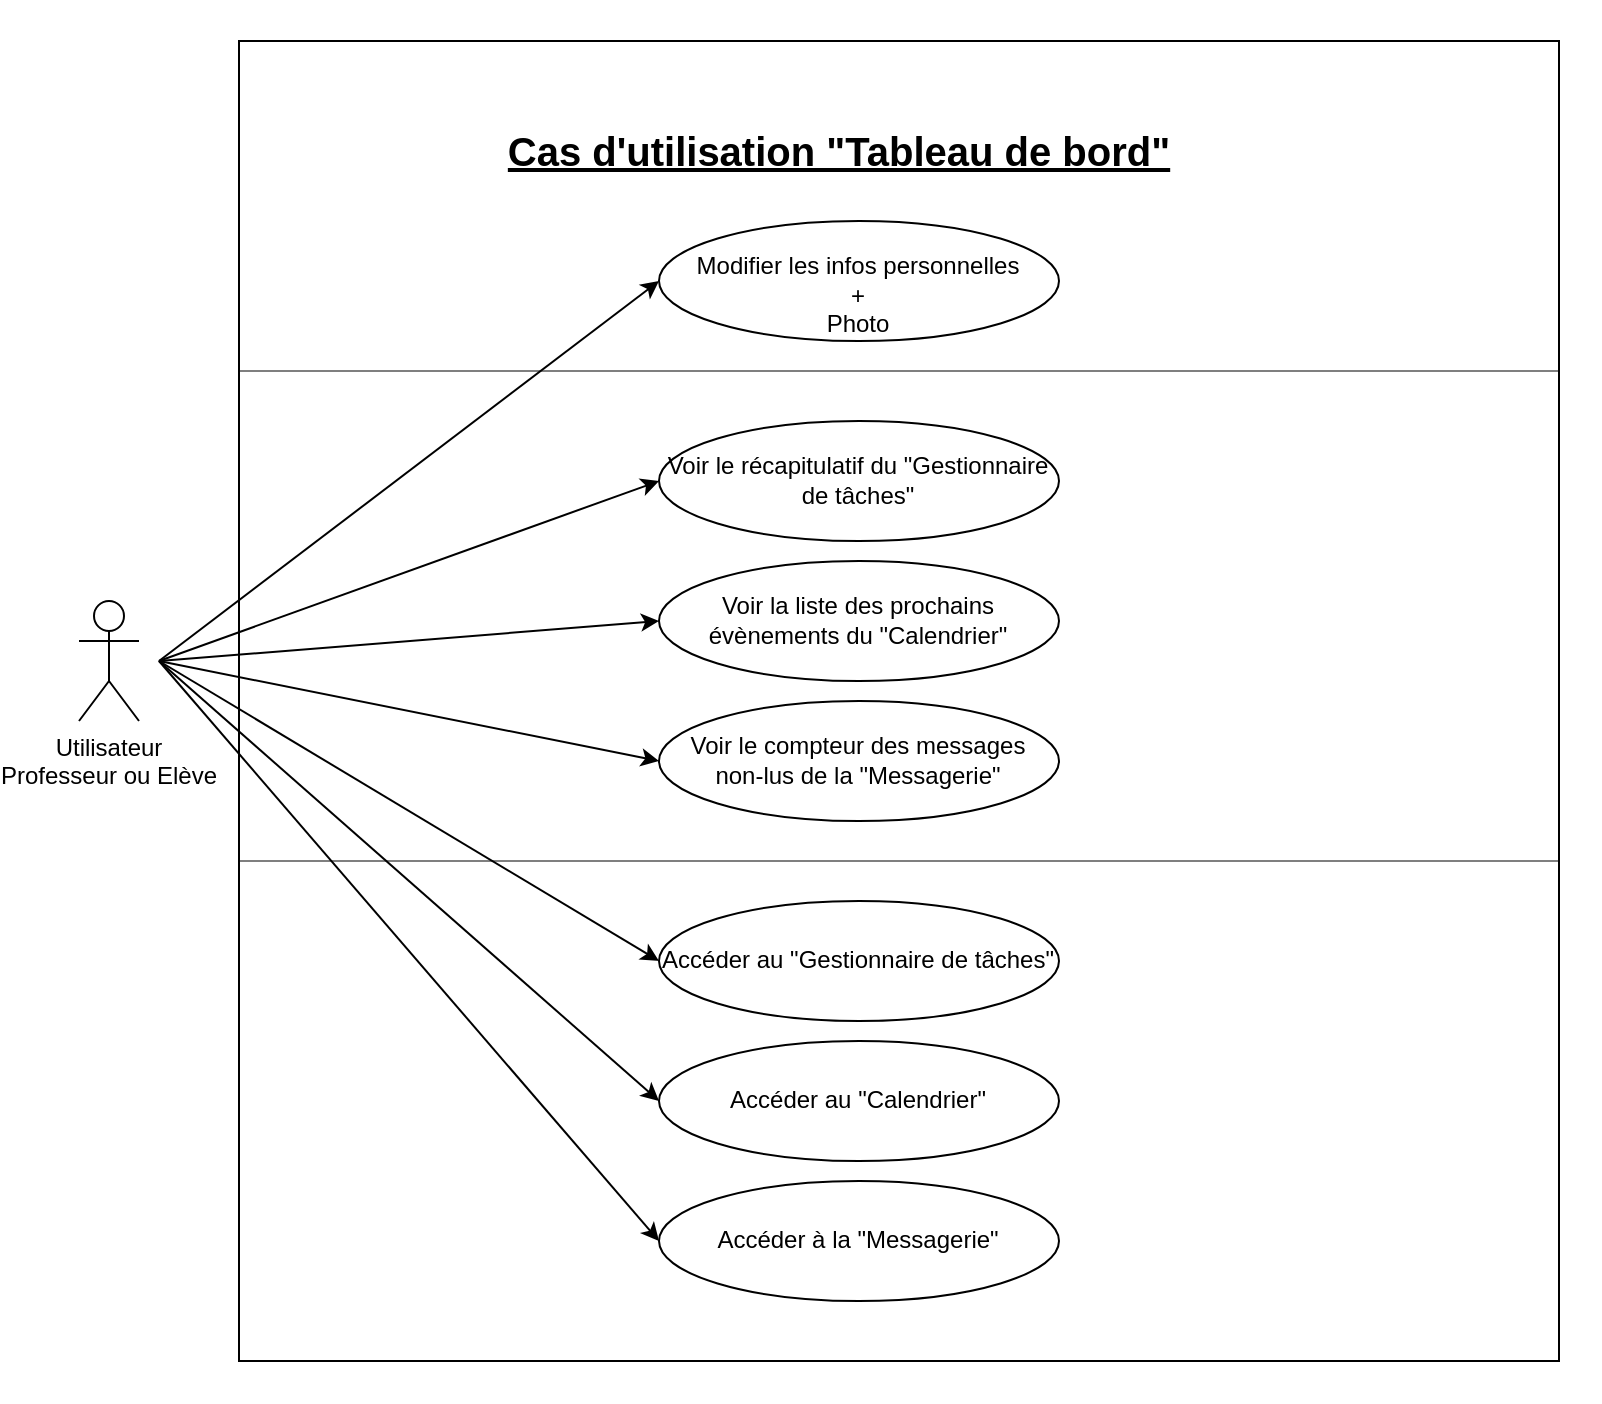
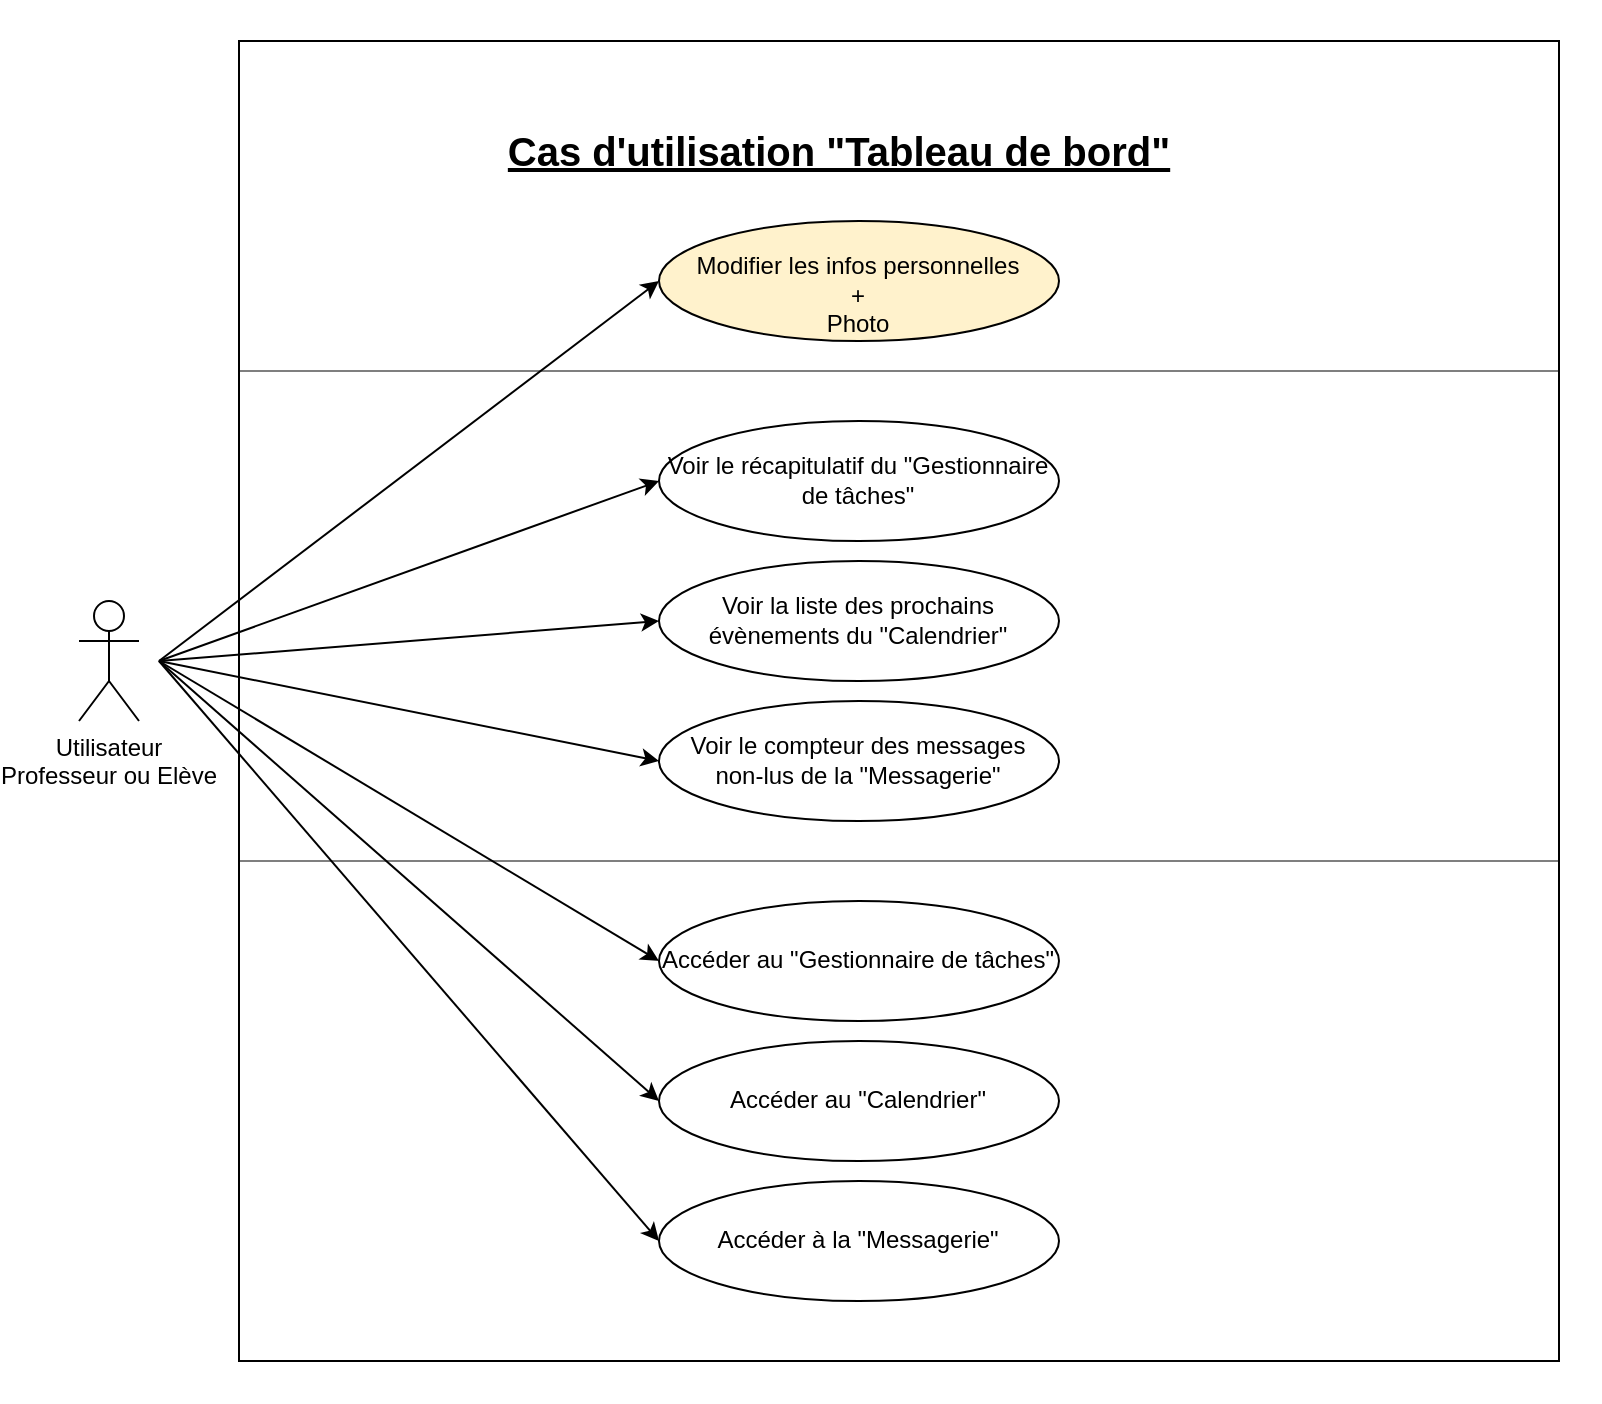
(859, 281) -> (859, 281)
